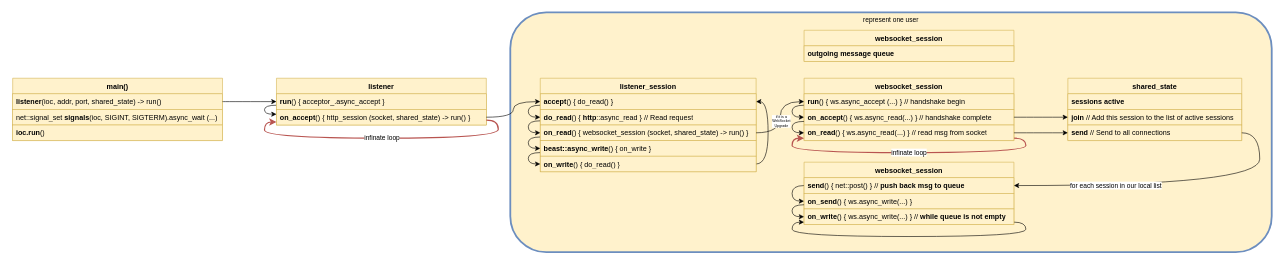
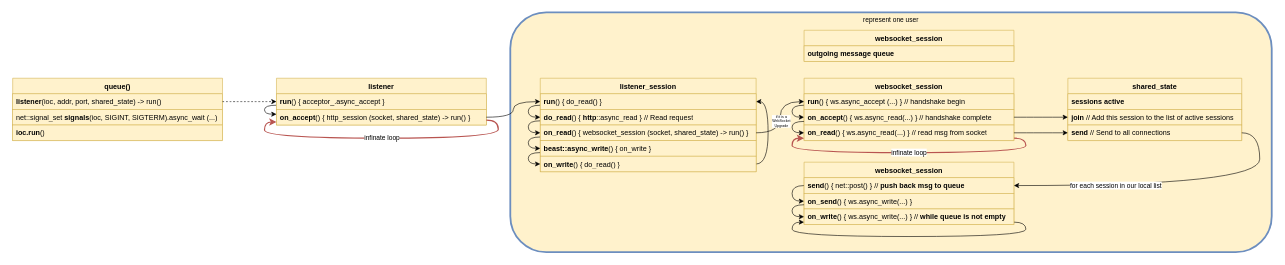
(117, 87) -> (117, 87)
(249, 102) -> (249, 102)
(585, 102) -> (579, 102)
